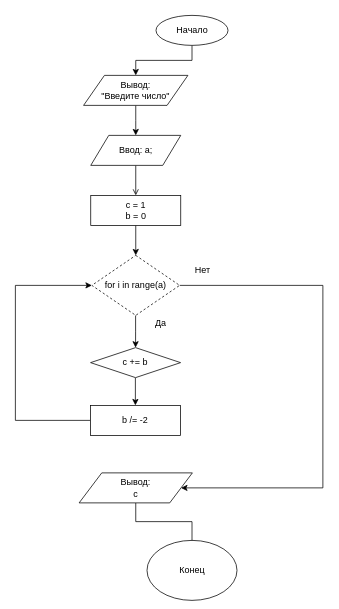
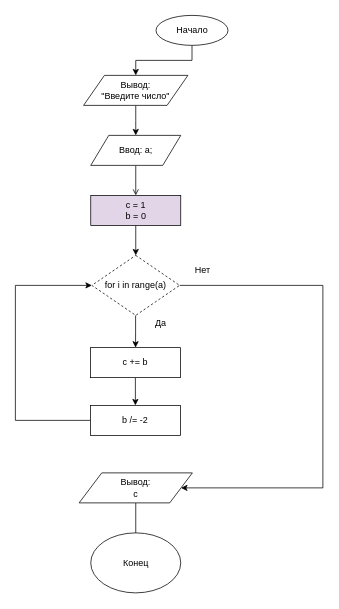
(136, 210) -> (136, 210)
(136, 363) -> (136, 363)
(192, 570) -> (136, 563)
